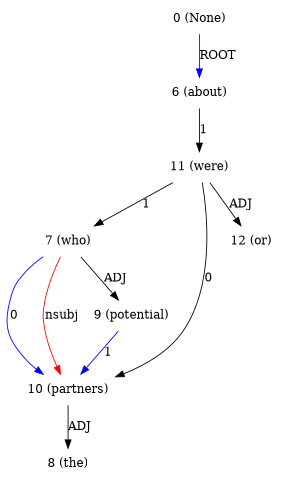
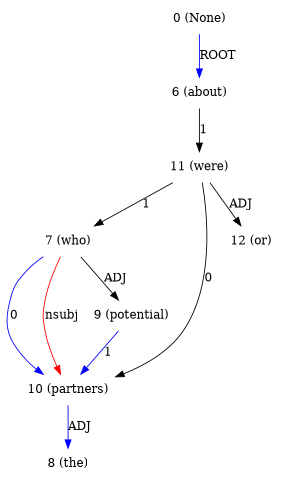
(68, 423) -> (68, 423)
